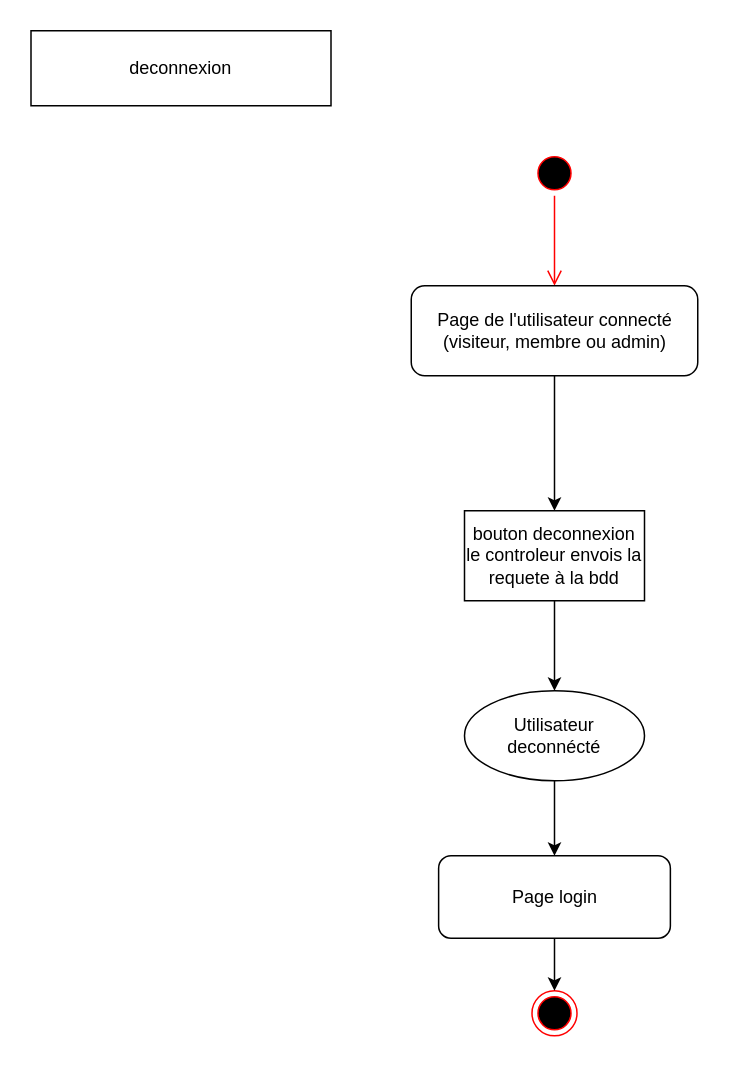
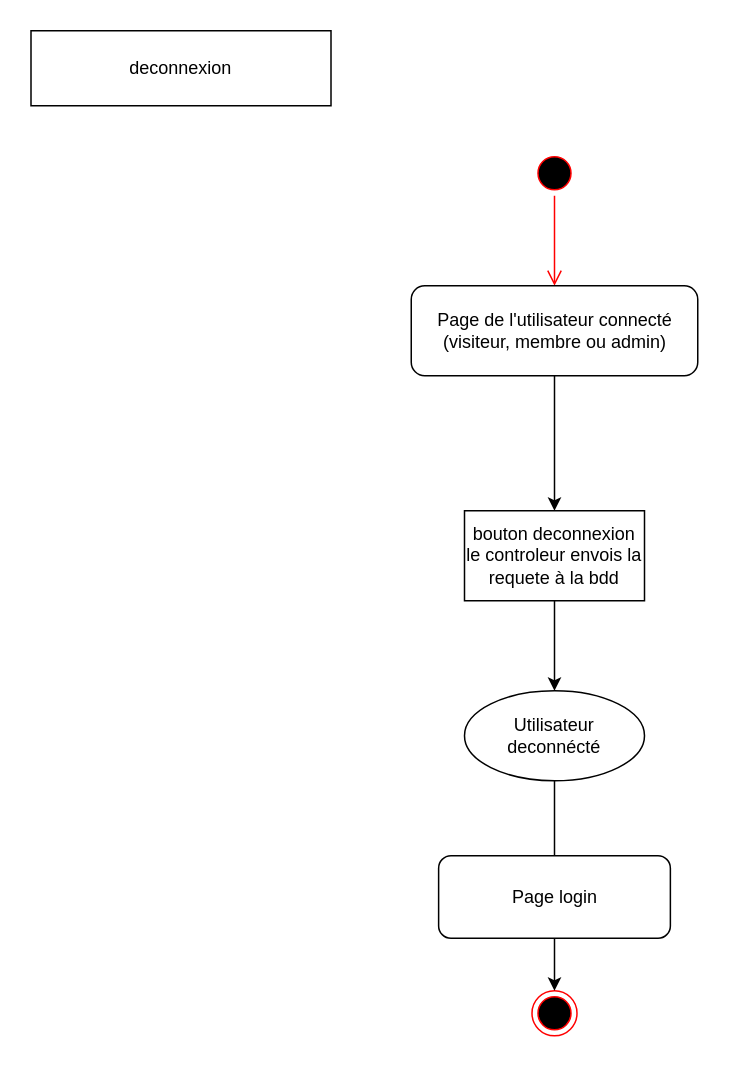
(554, 844) -> (554, 848)
